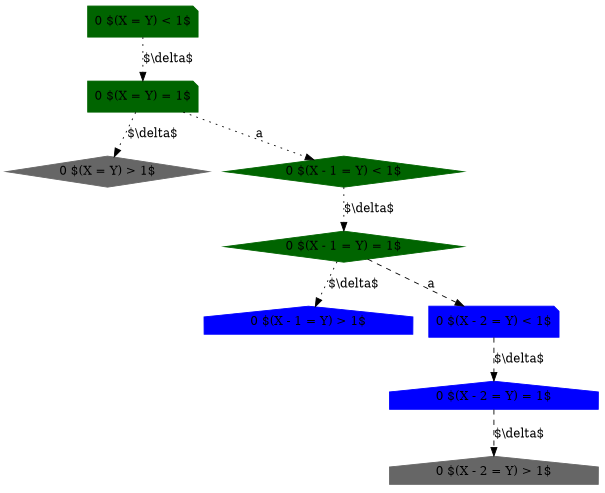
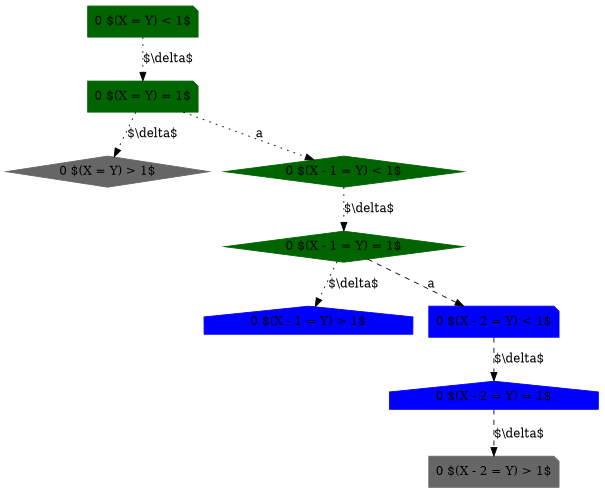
(494, 472) -> (494, 472)
